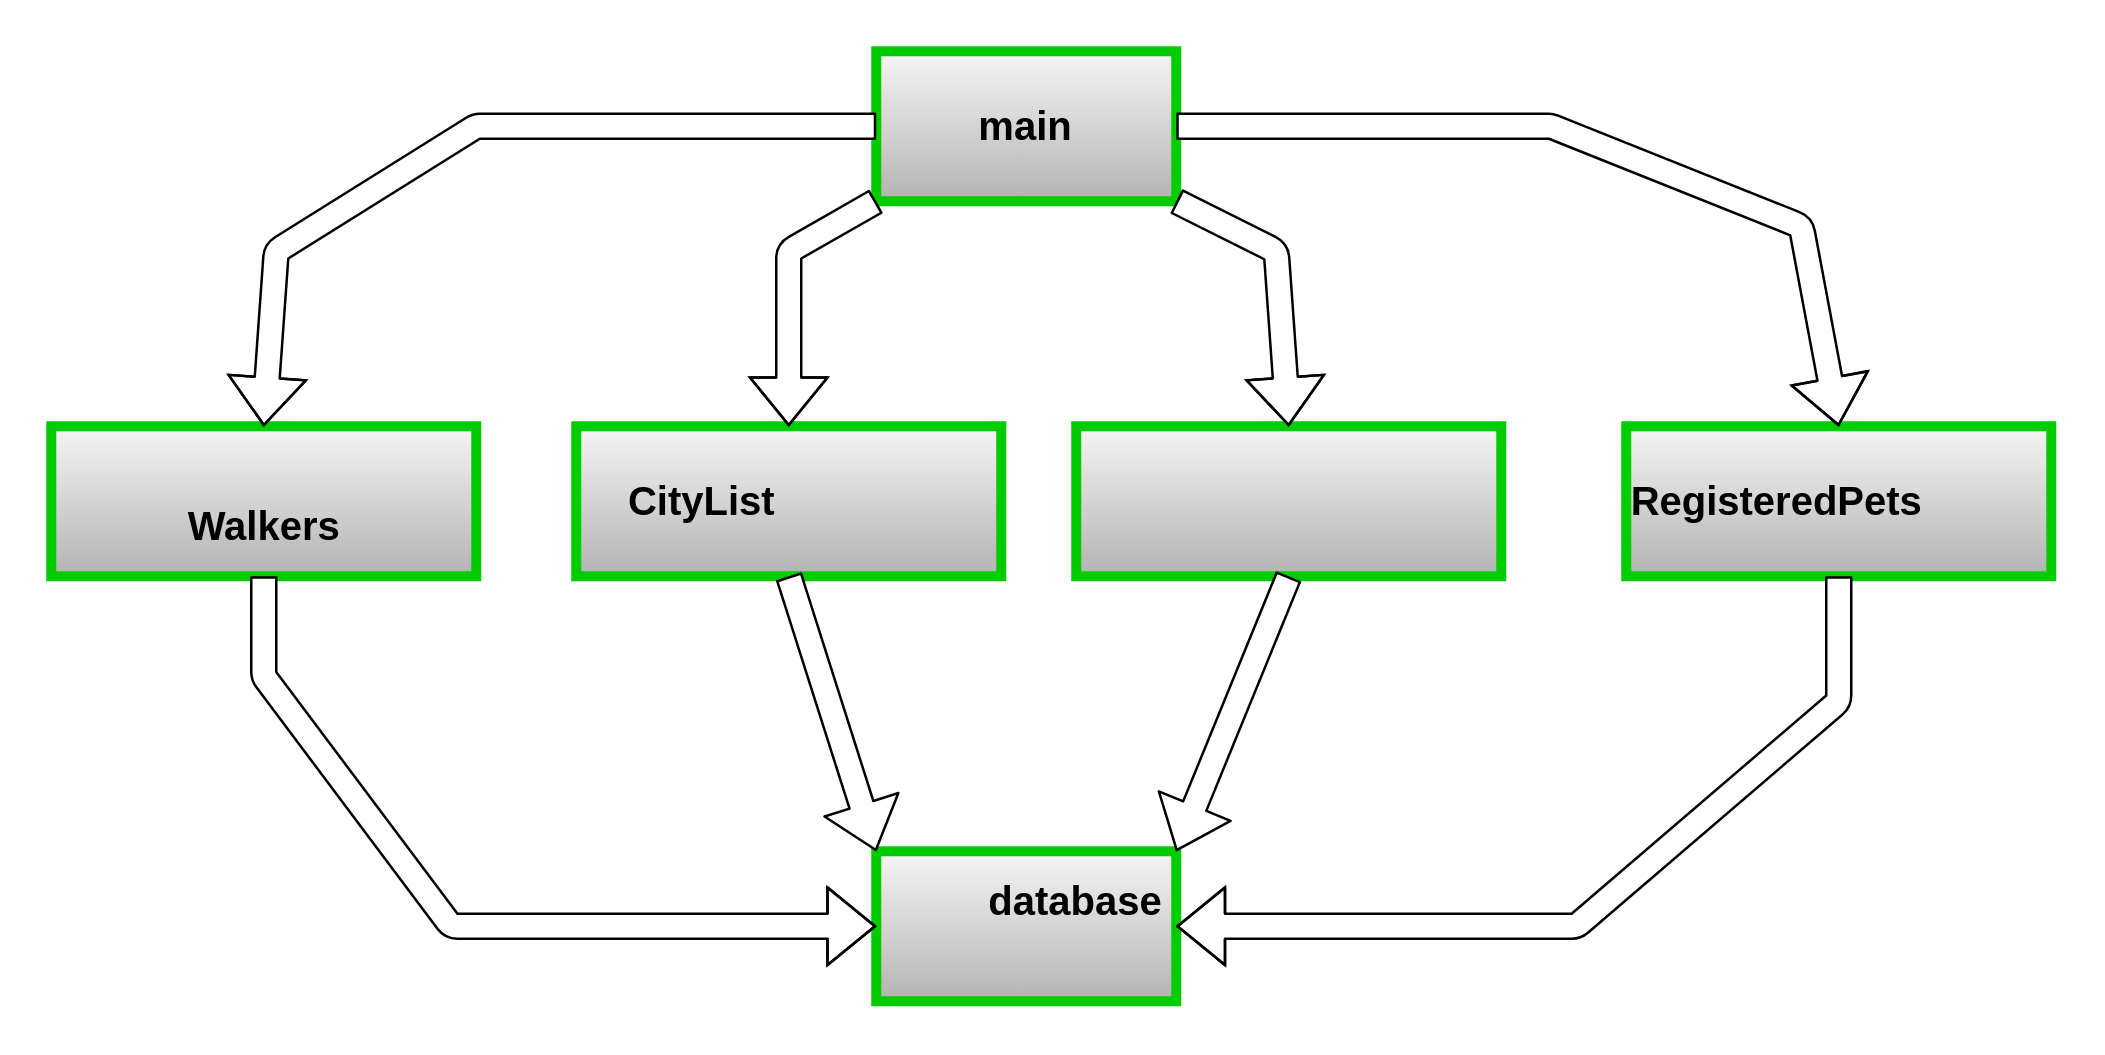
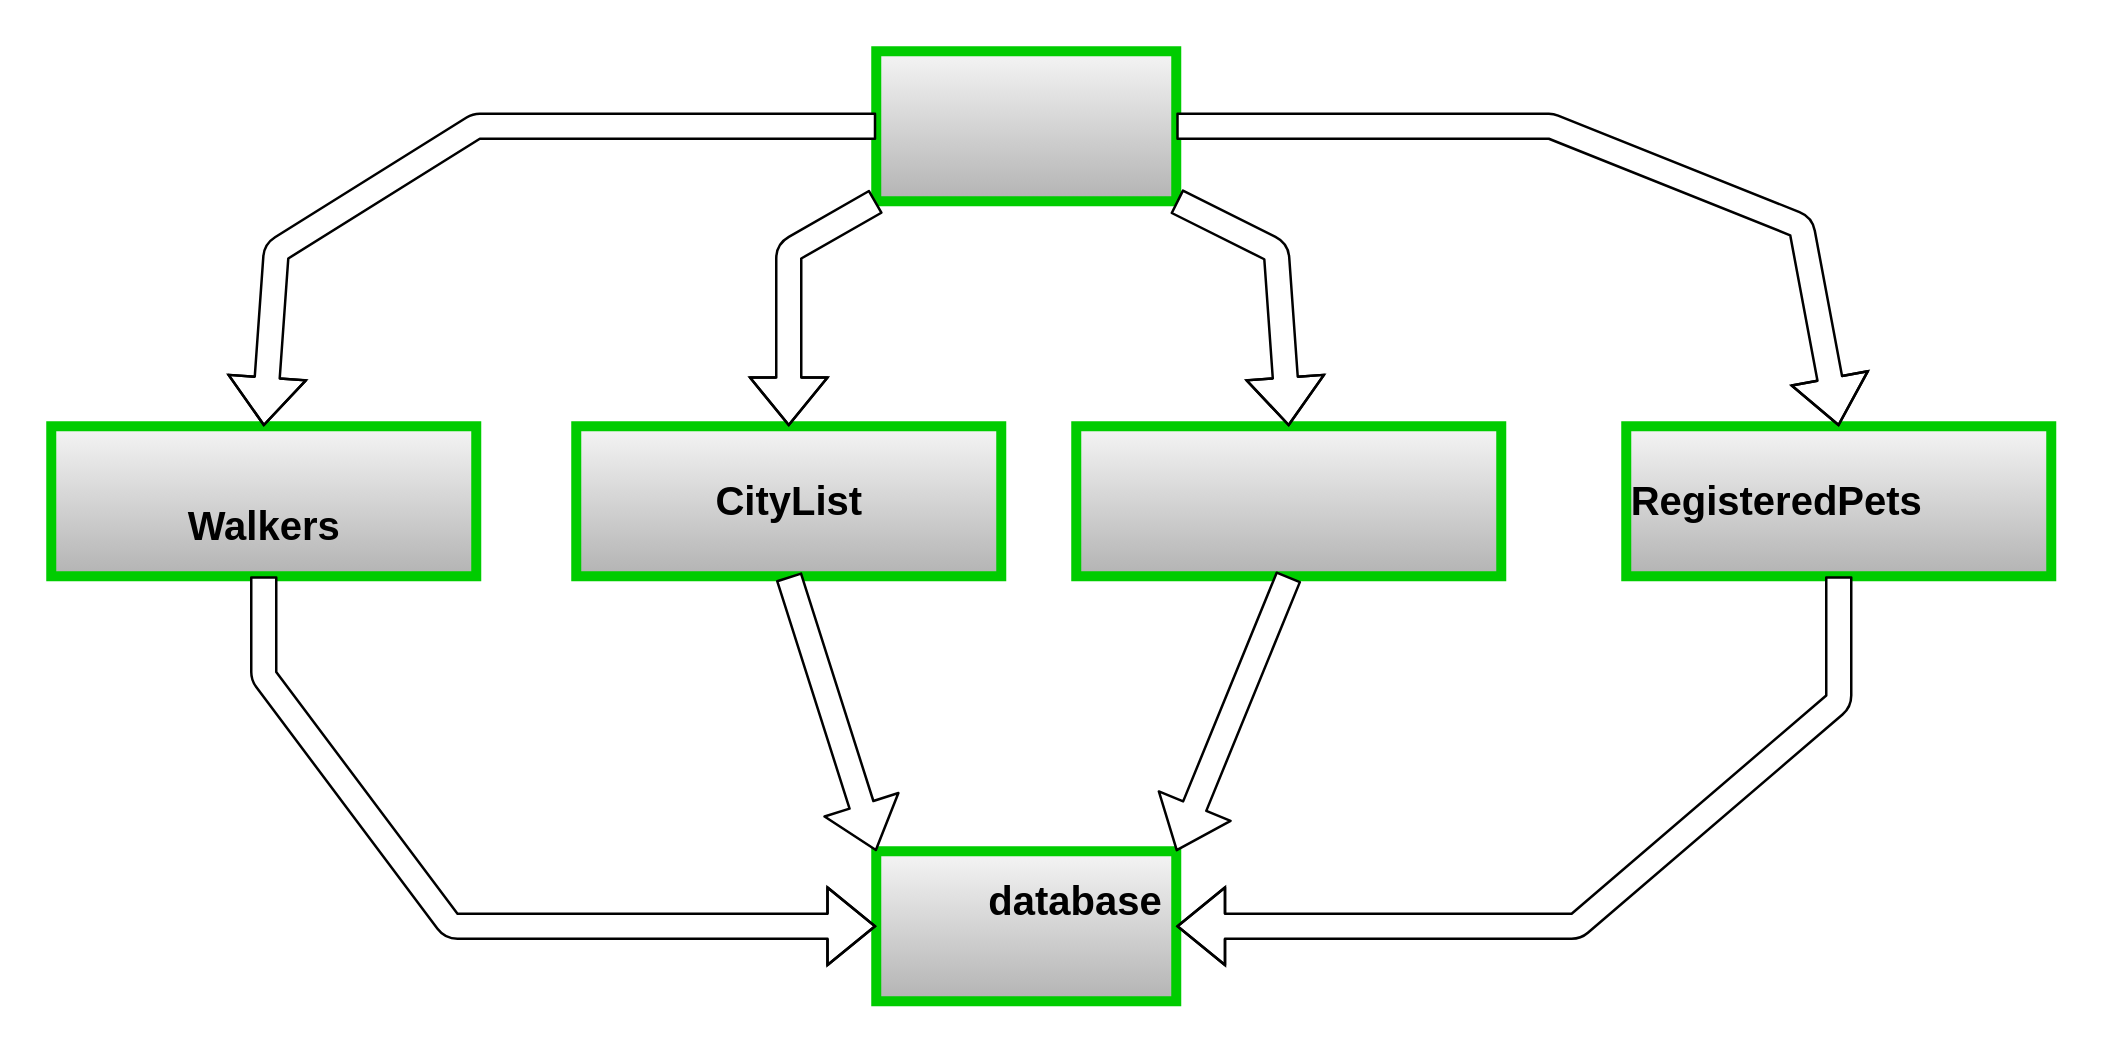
(1026, 126) -> none
(701, 501) -> (789, 501)
